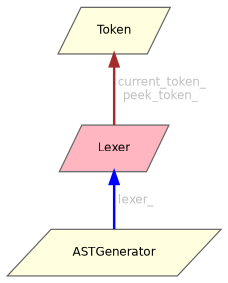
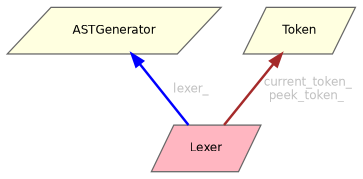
(114, 207) -> (164, 94)
